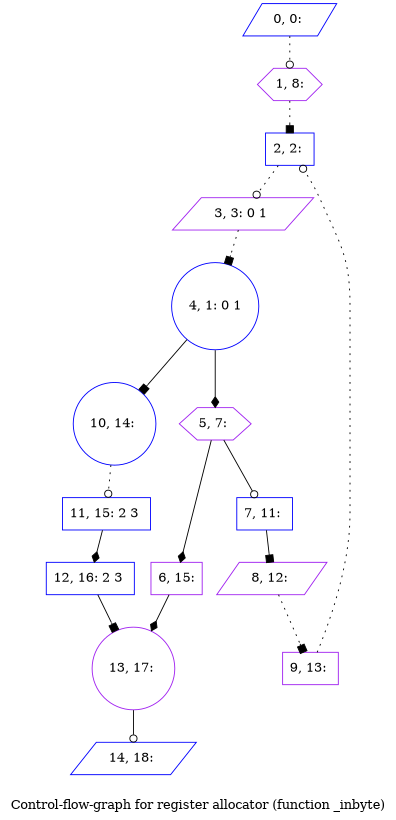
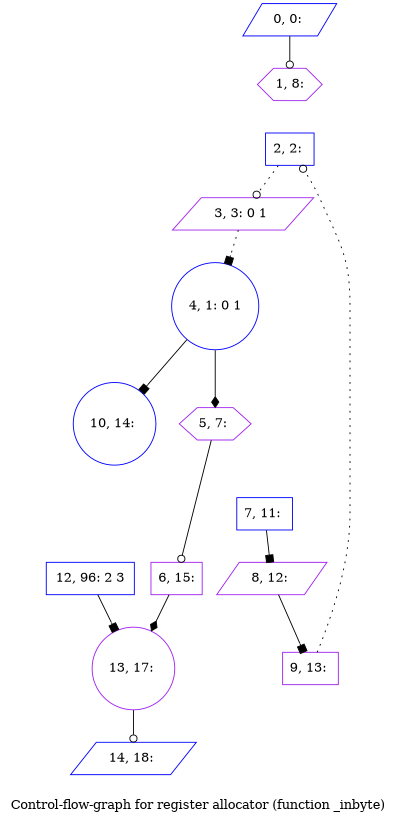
(290, 49) -> (290, 49)
(290, 112) -> none
(238, 466) -> none
(197, 498) -> (197, 498)
(106, 514) -> none
(90, 579) -> (90, 579)
(289, 619) -> (289, 619)
